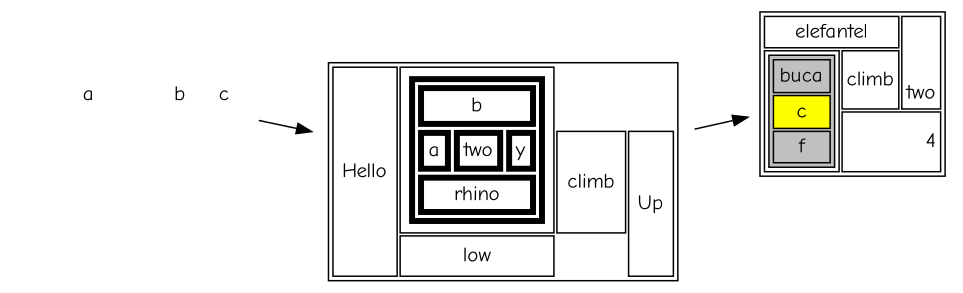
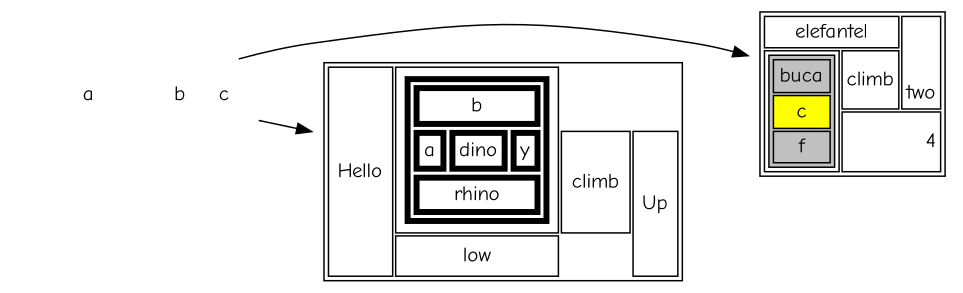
(714, 125) -> (486, 25)
(479, 150) -> (479, 150)
